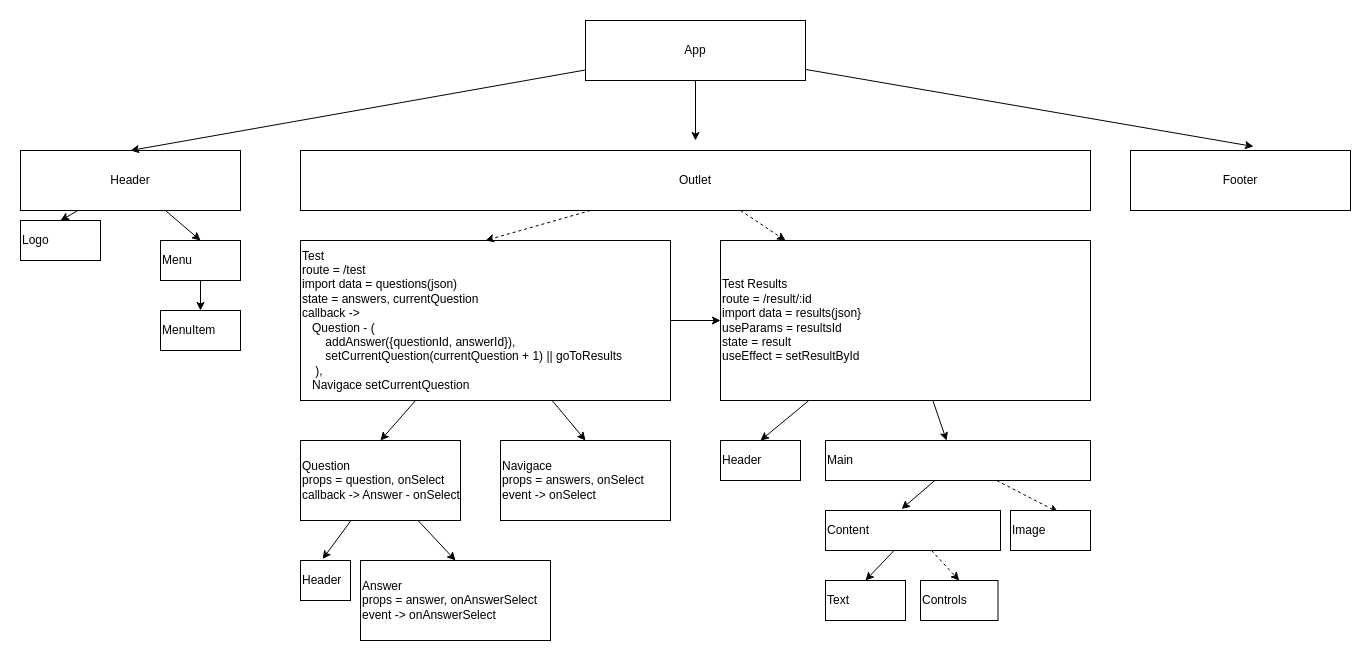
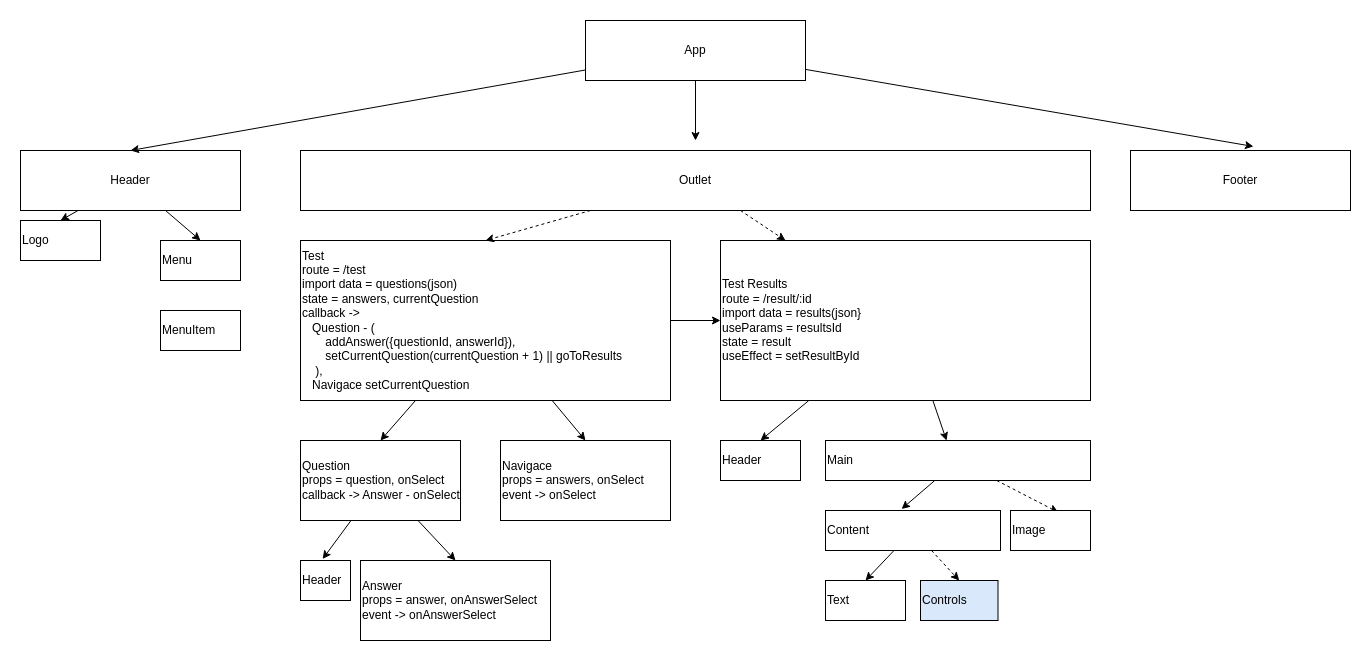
(201, 292) -> none
(959, 601) -> (959, 601)
